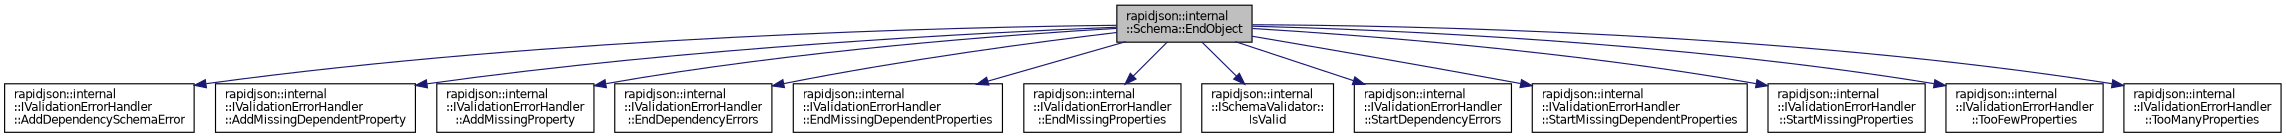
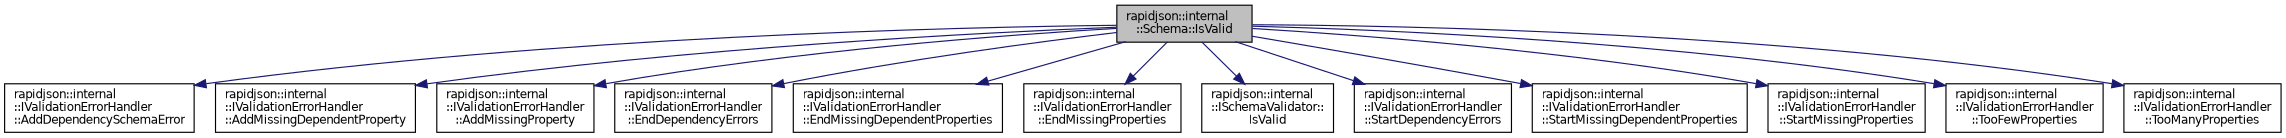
(1184, 24) -> (1184, 24)
